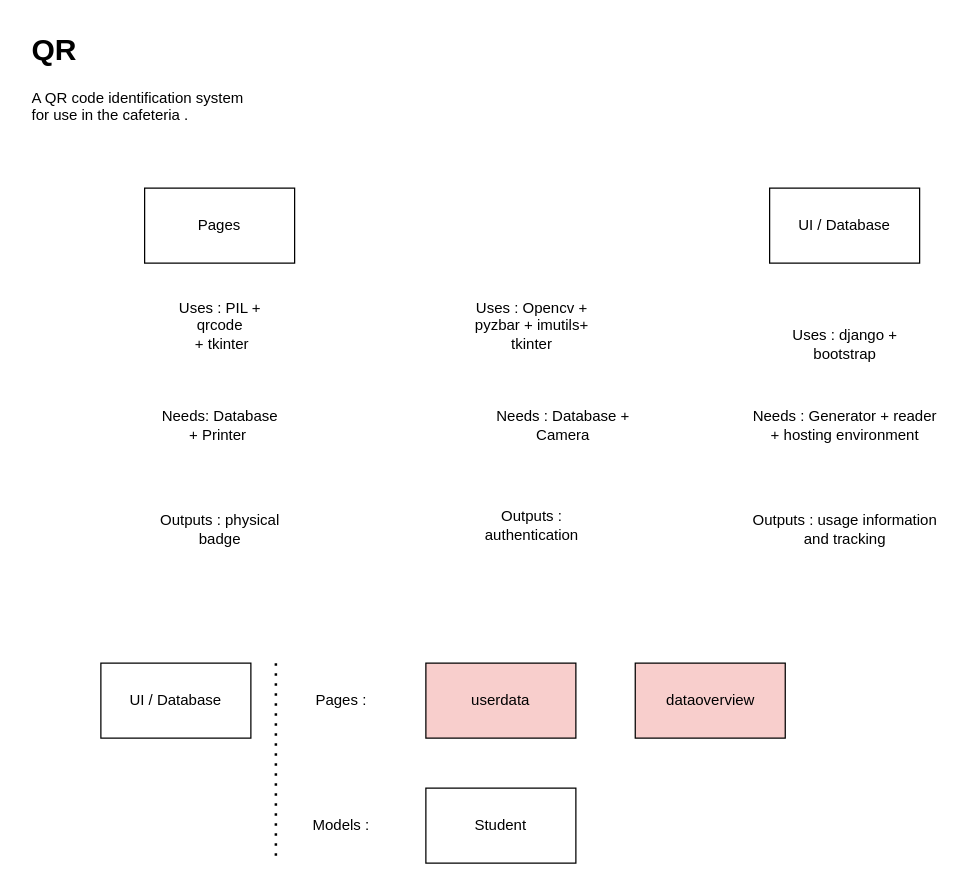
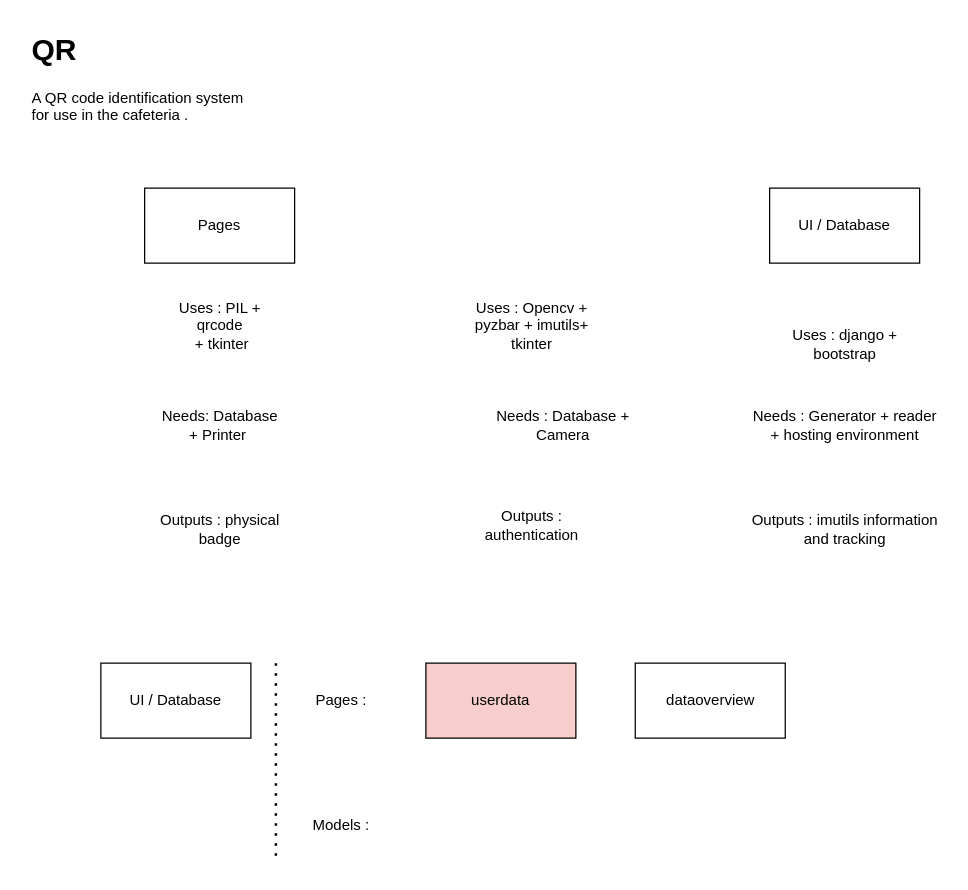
(845, 529) -> (845, 529)
(710, 701) -> (710, 701)
(501, 826) -> none
